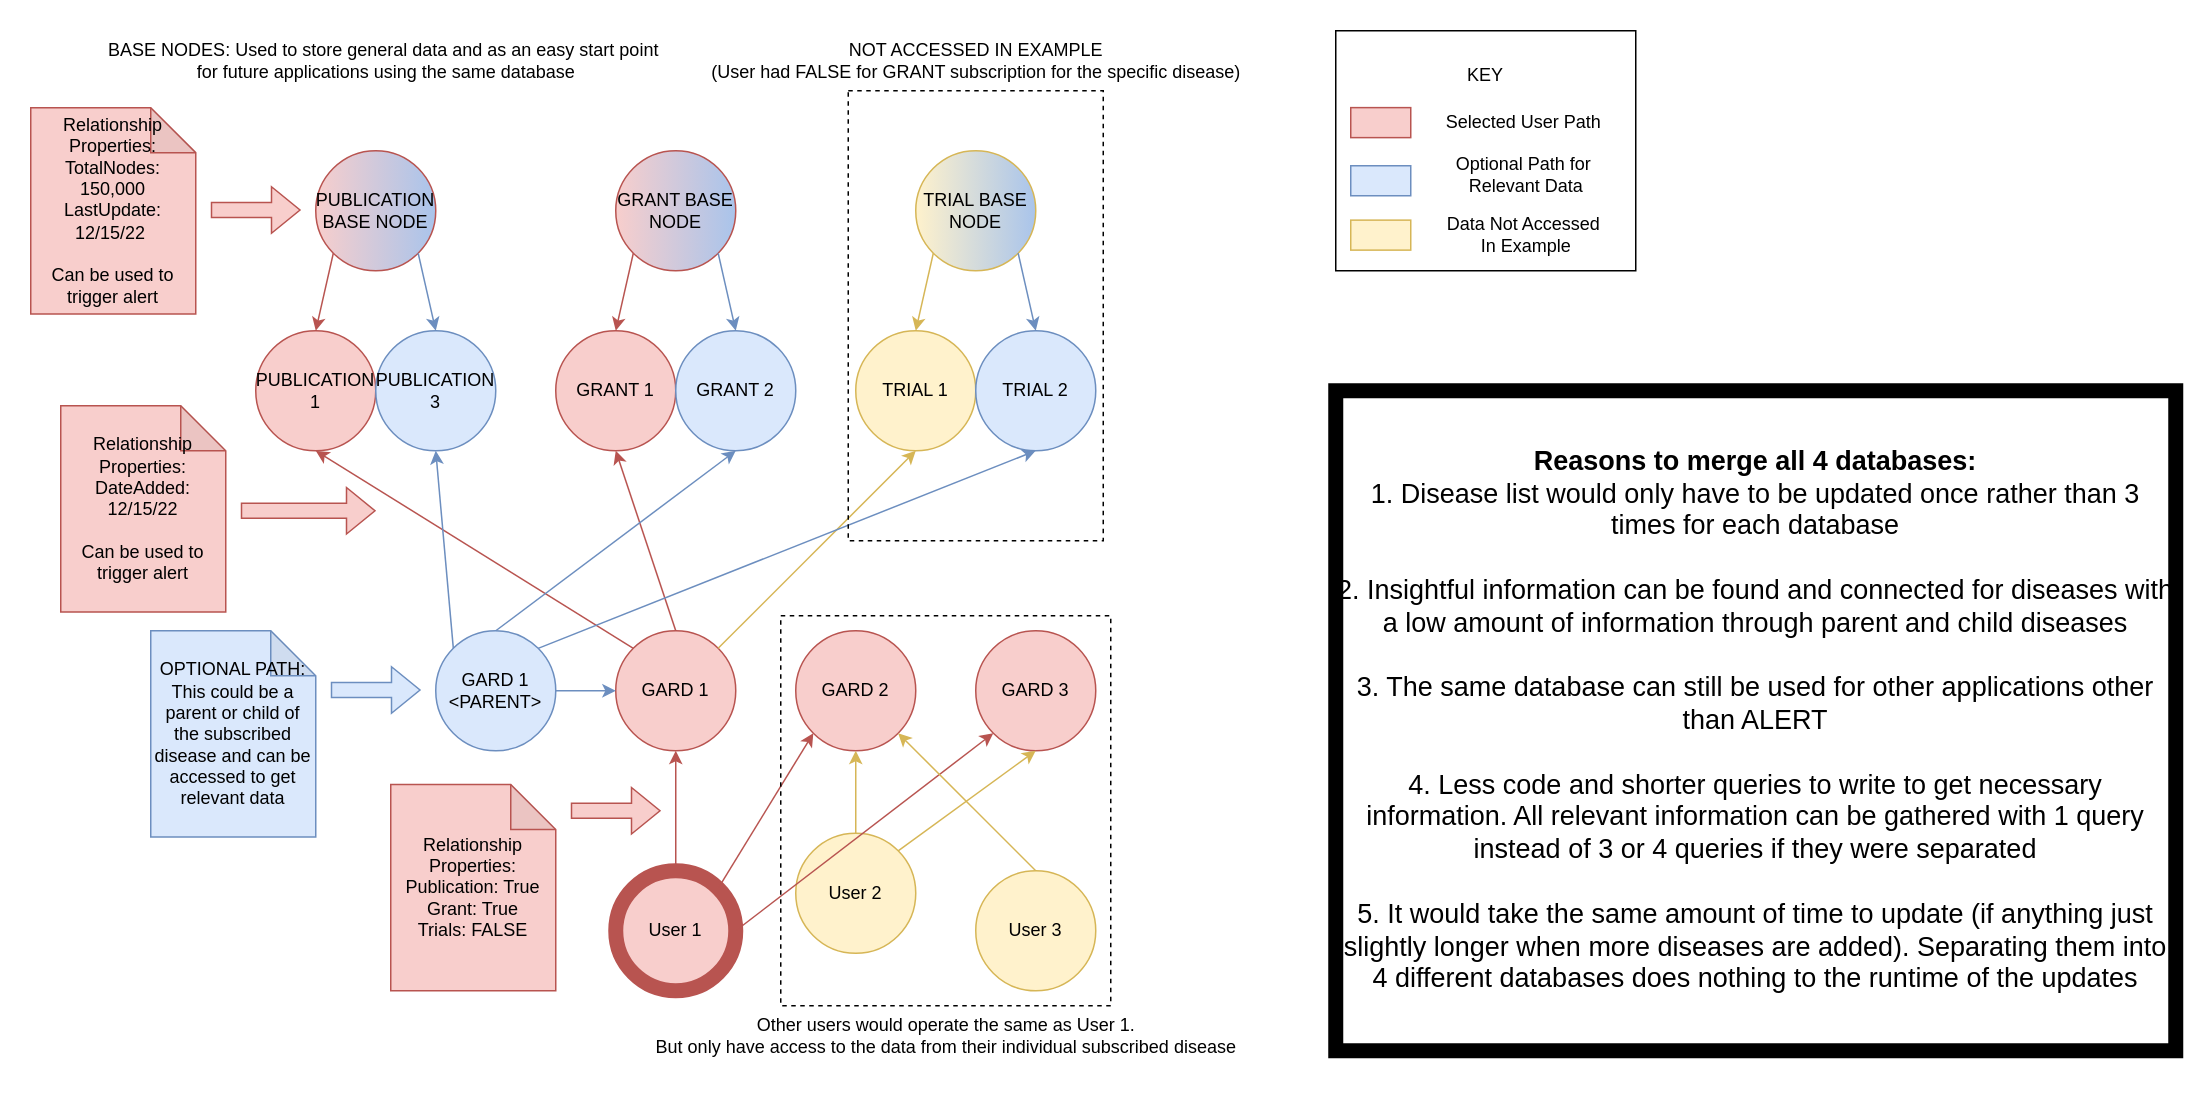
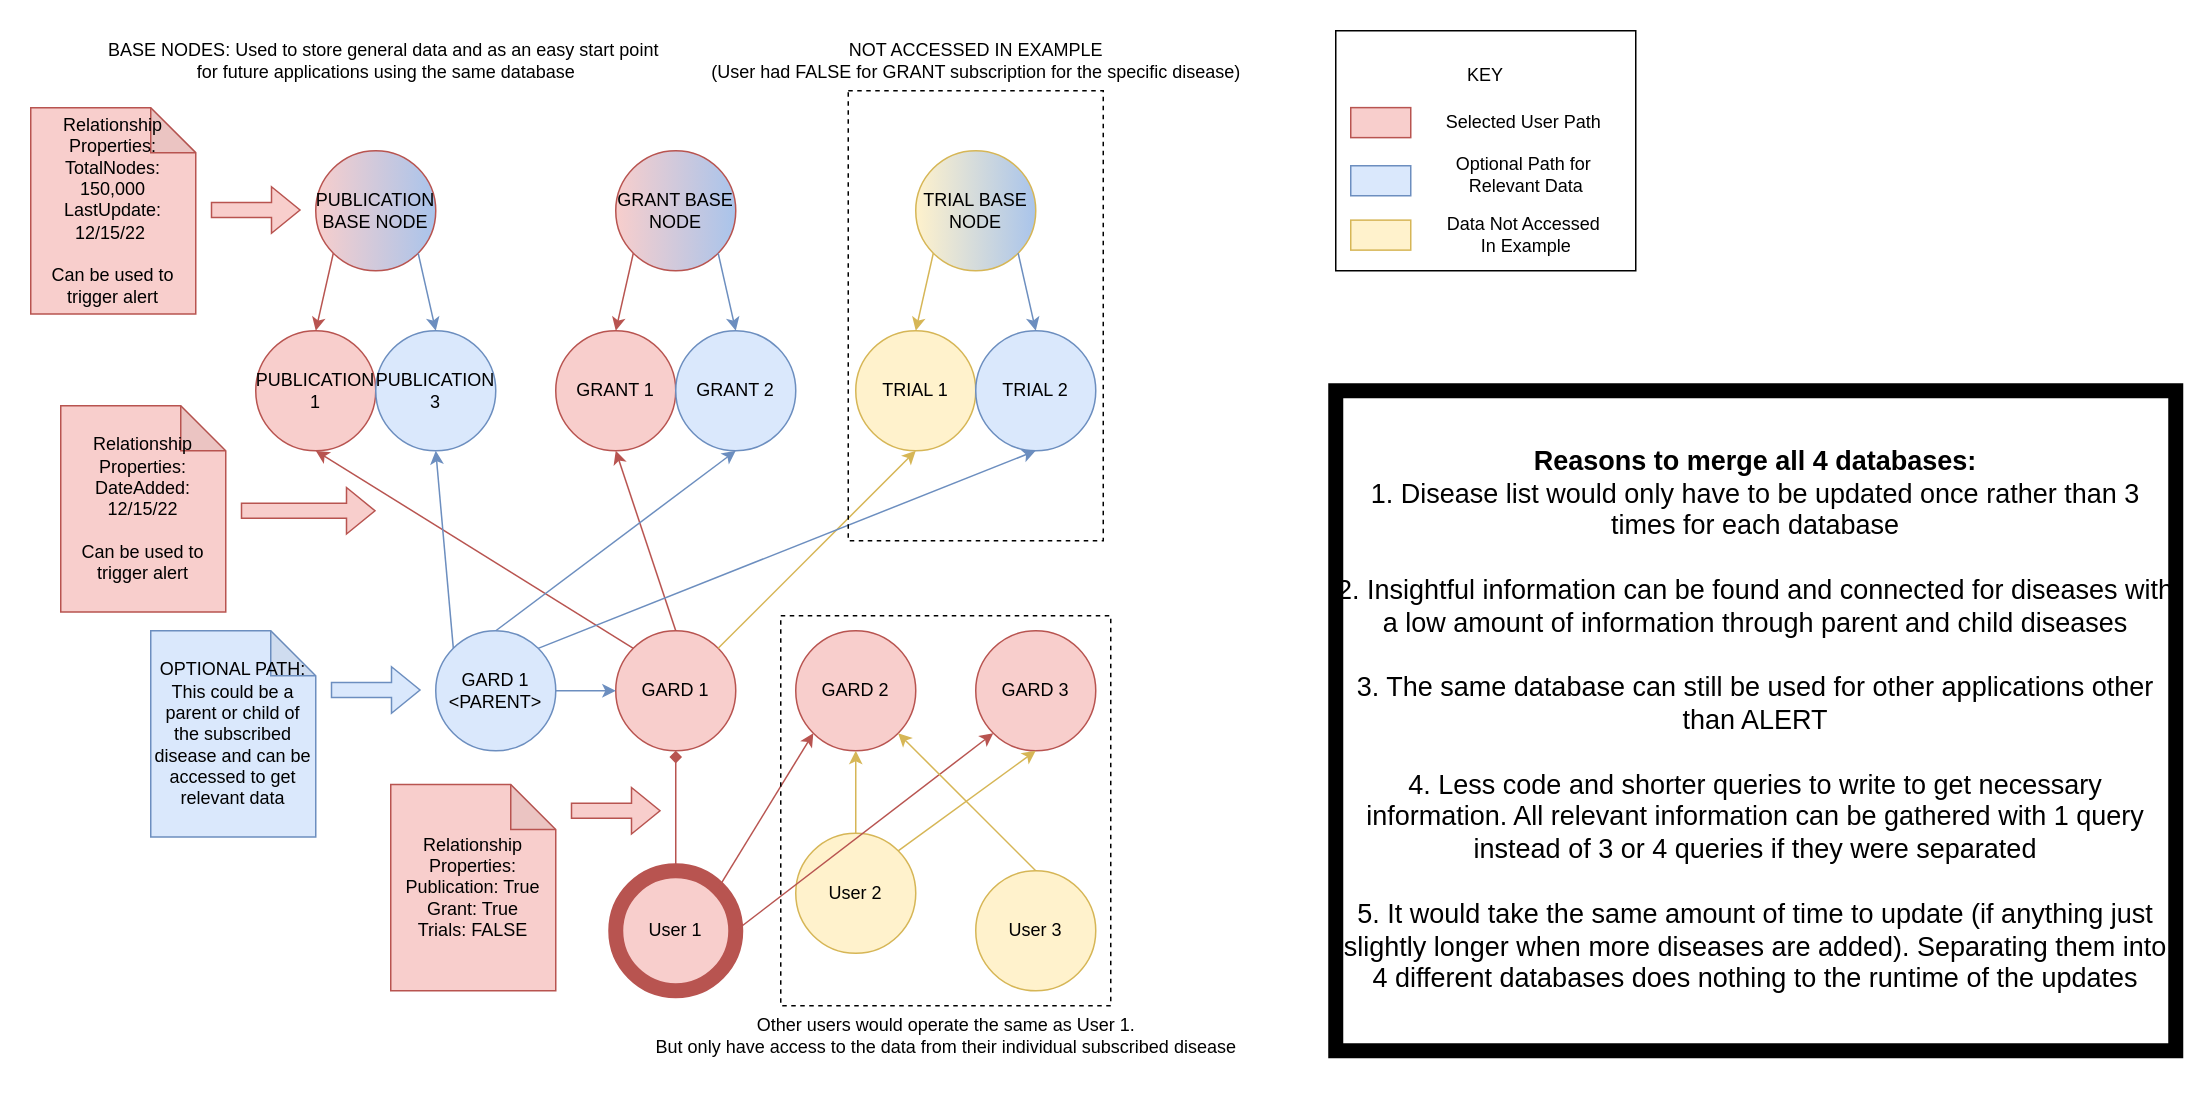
(676, 762) -> (676, 763)
